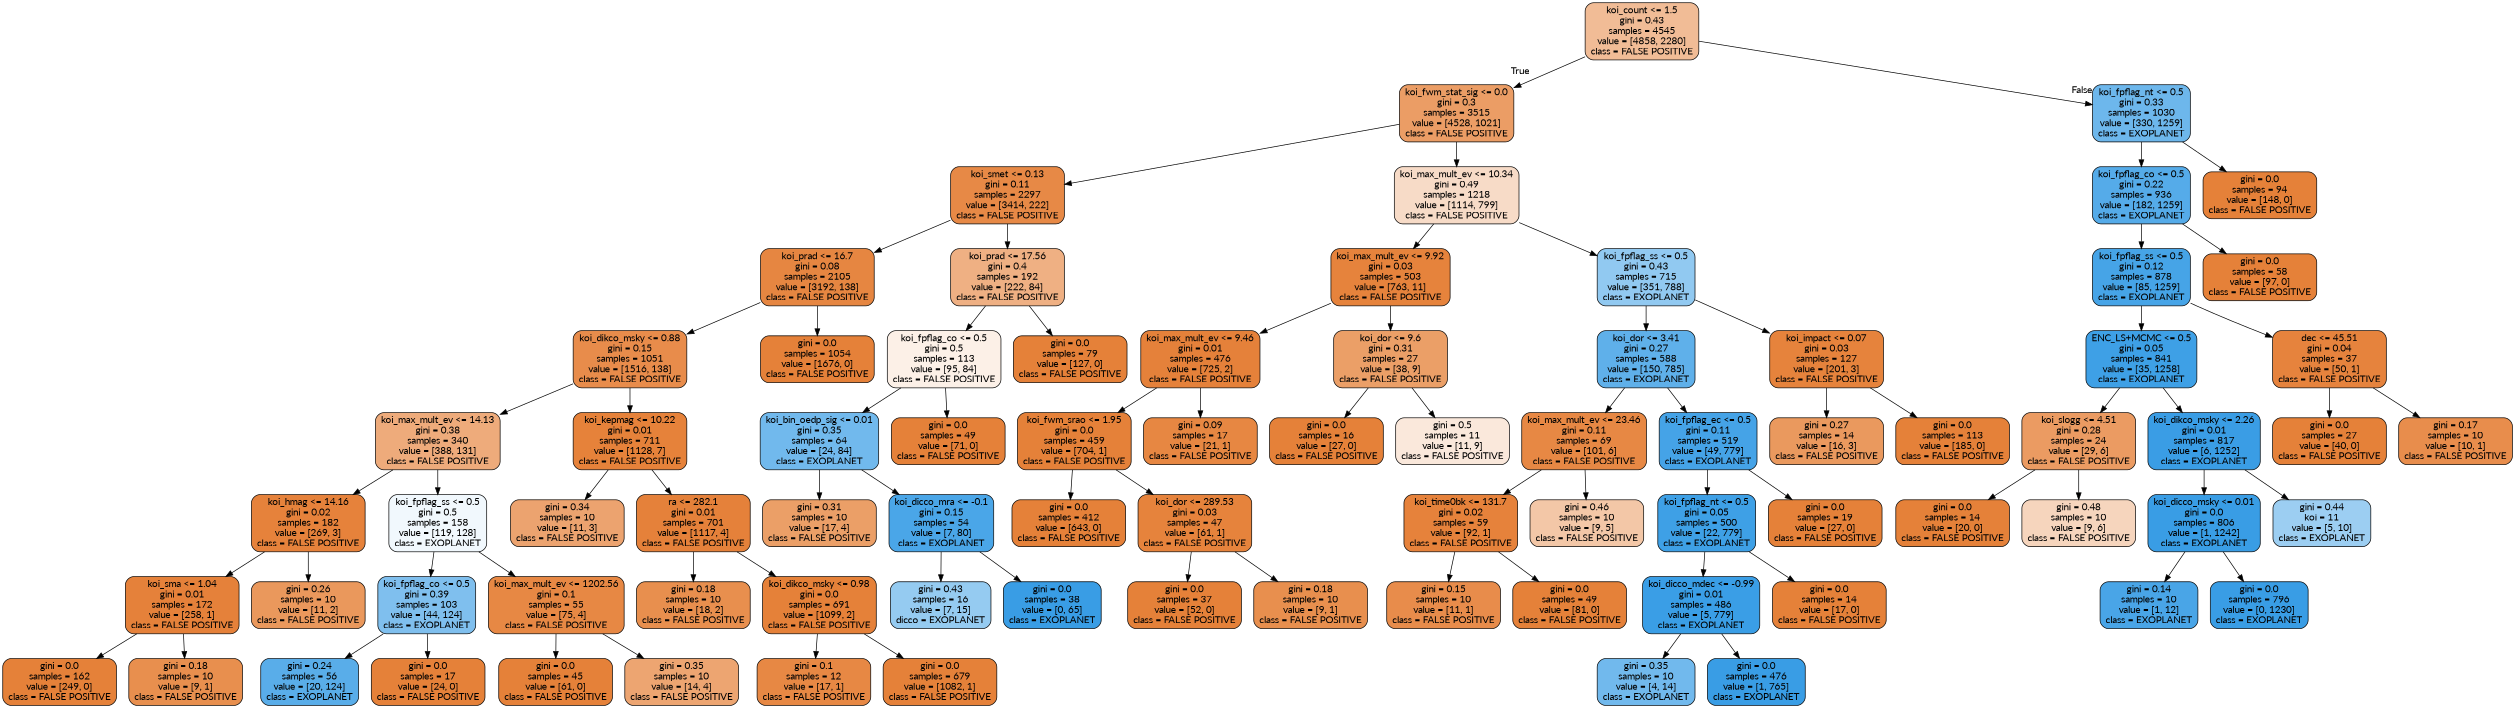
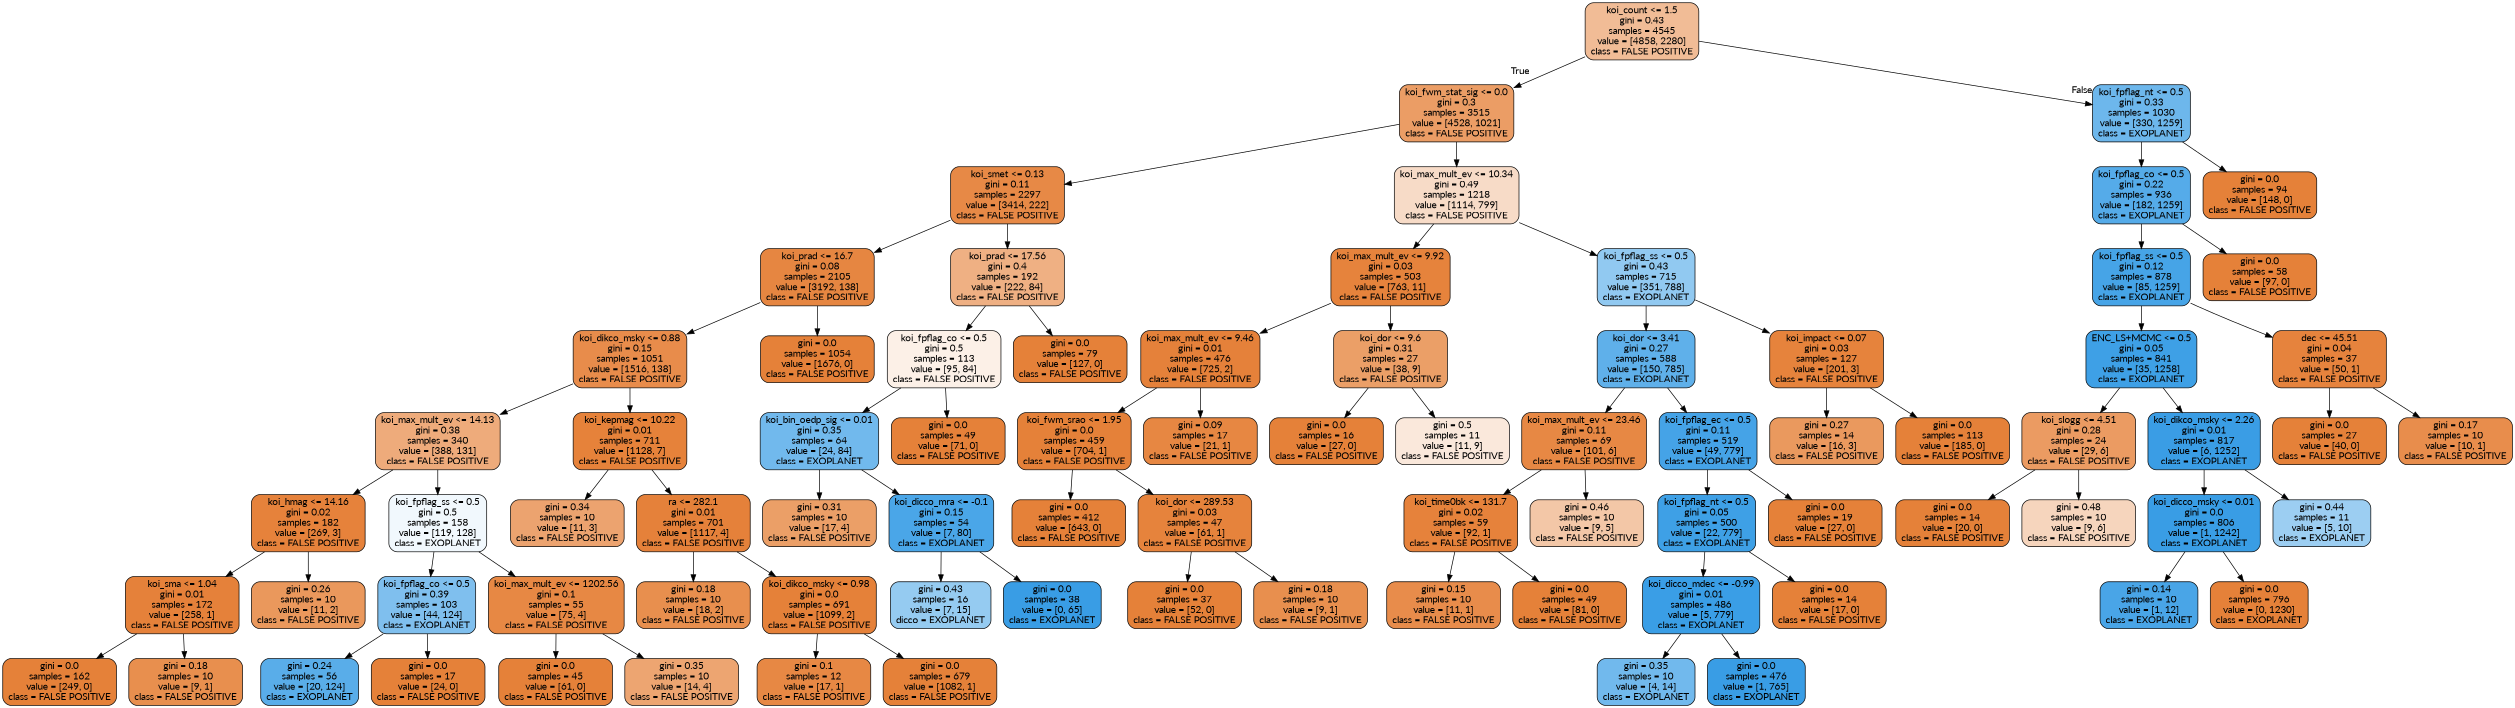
(2322, 523) -> (2322, 523)
(2259, 605) -> (2259, 605)
